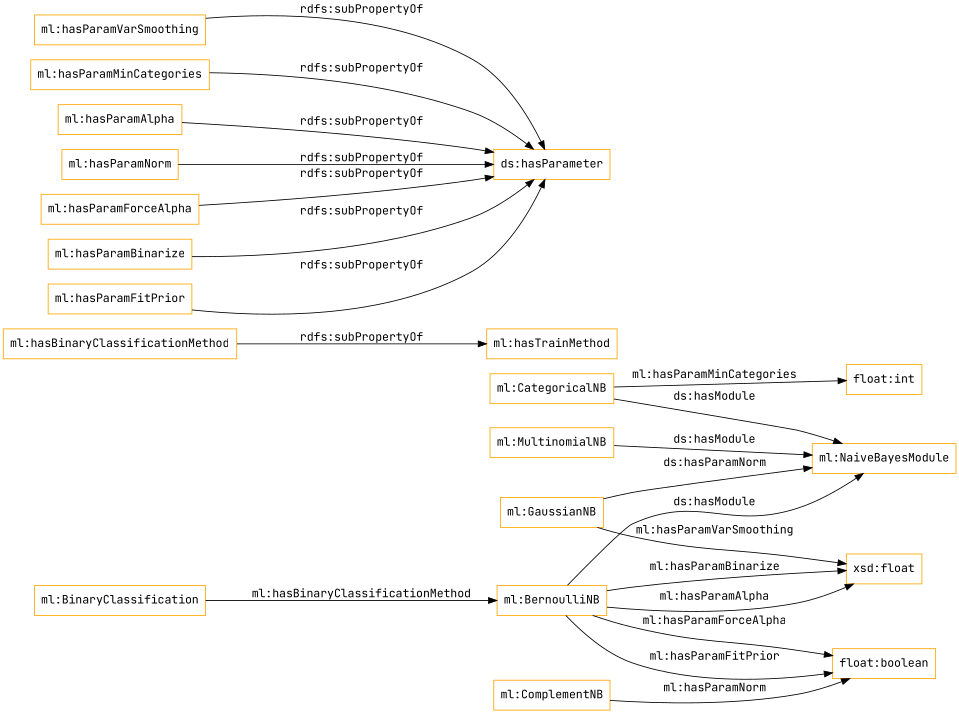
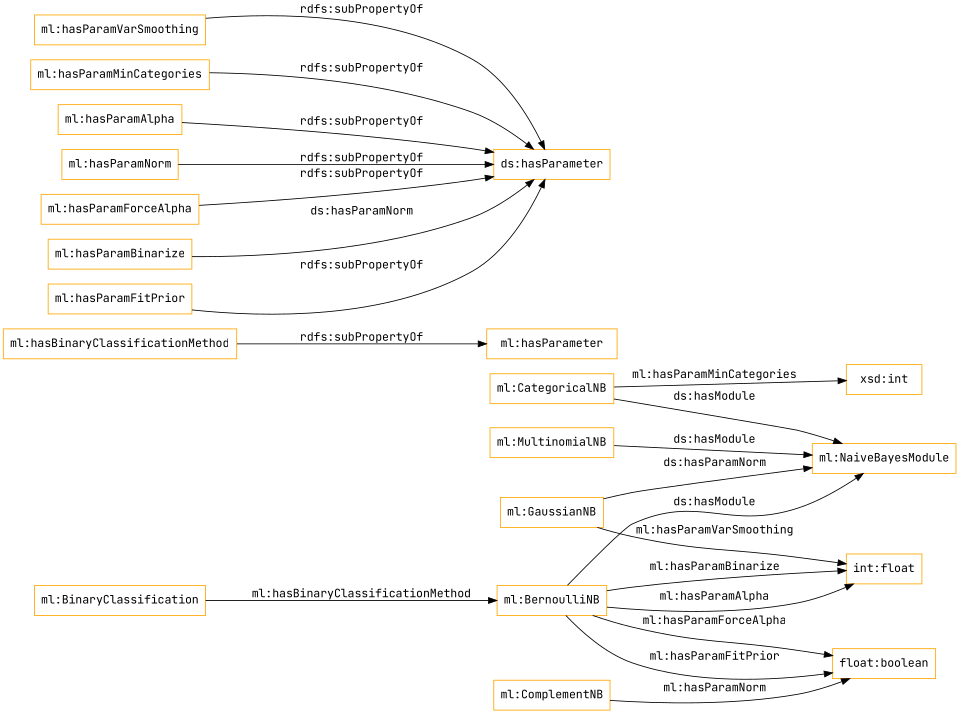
(362, 211) -> (362, 211)
(552, 344) -> (552, 344)
(884, 380) -> (884, 380)
(884, 569) -> (884, 569)
